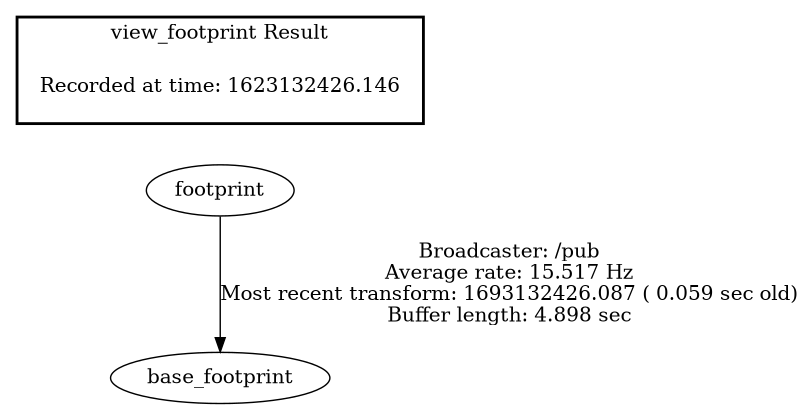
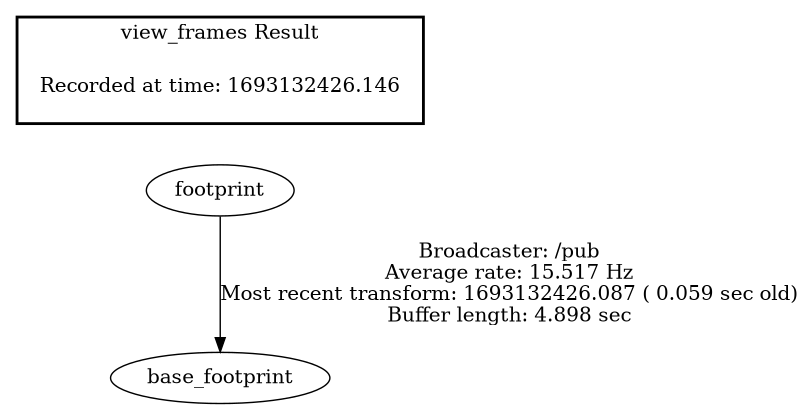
(220, 33) -> (220, 33)
(220, 87) -> (220, 87)
